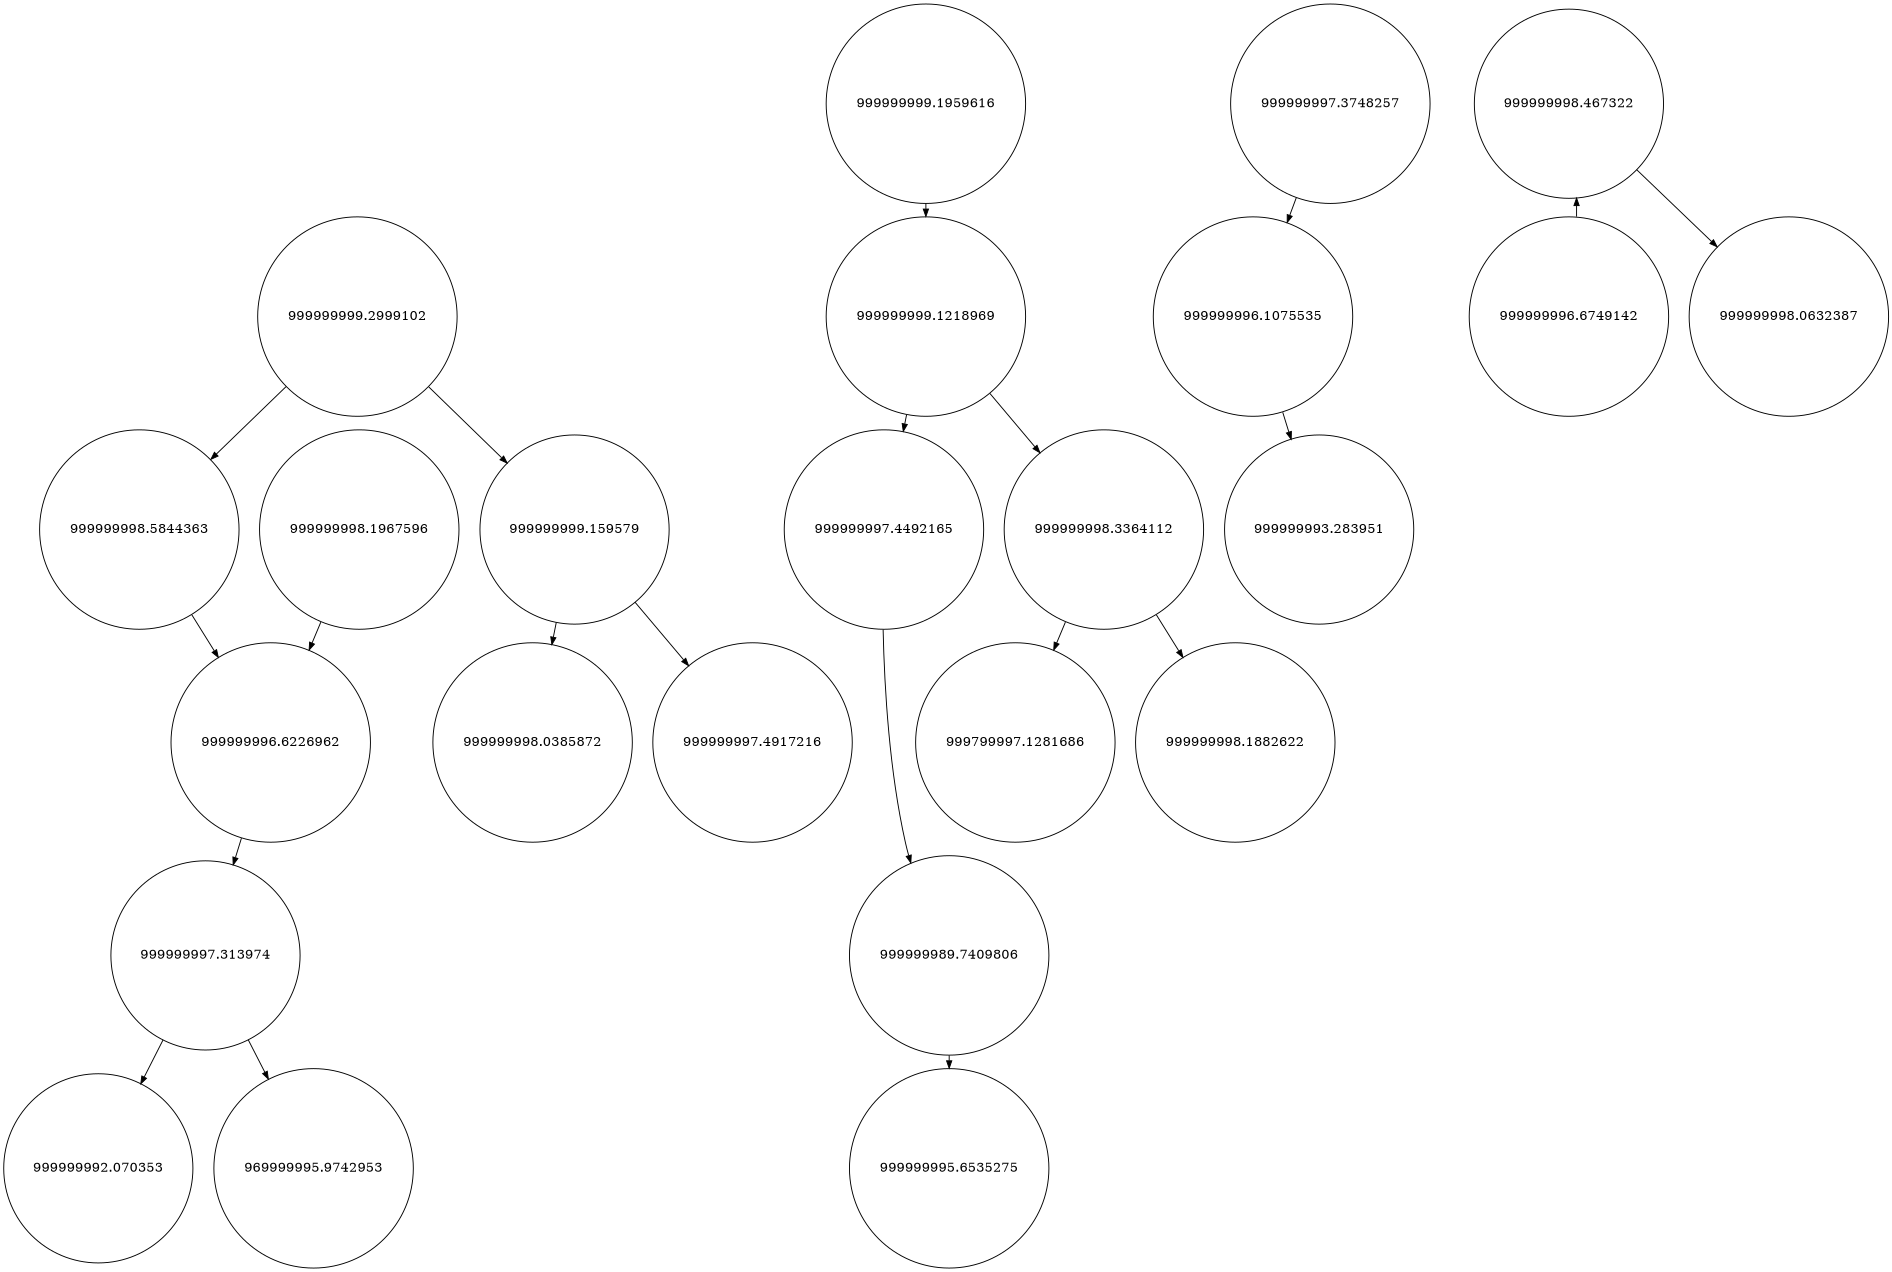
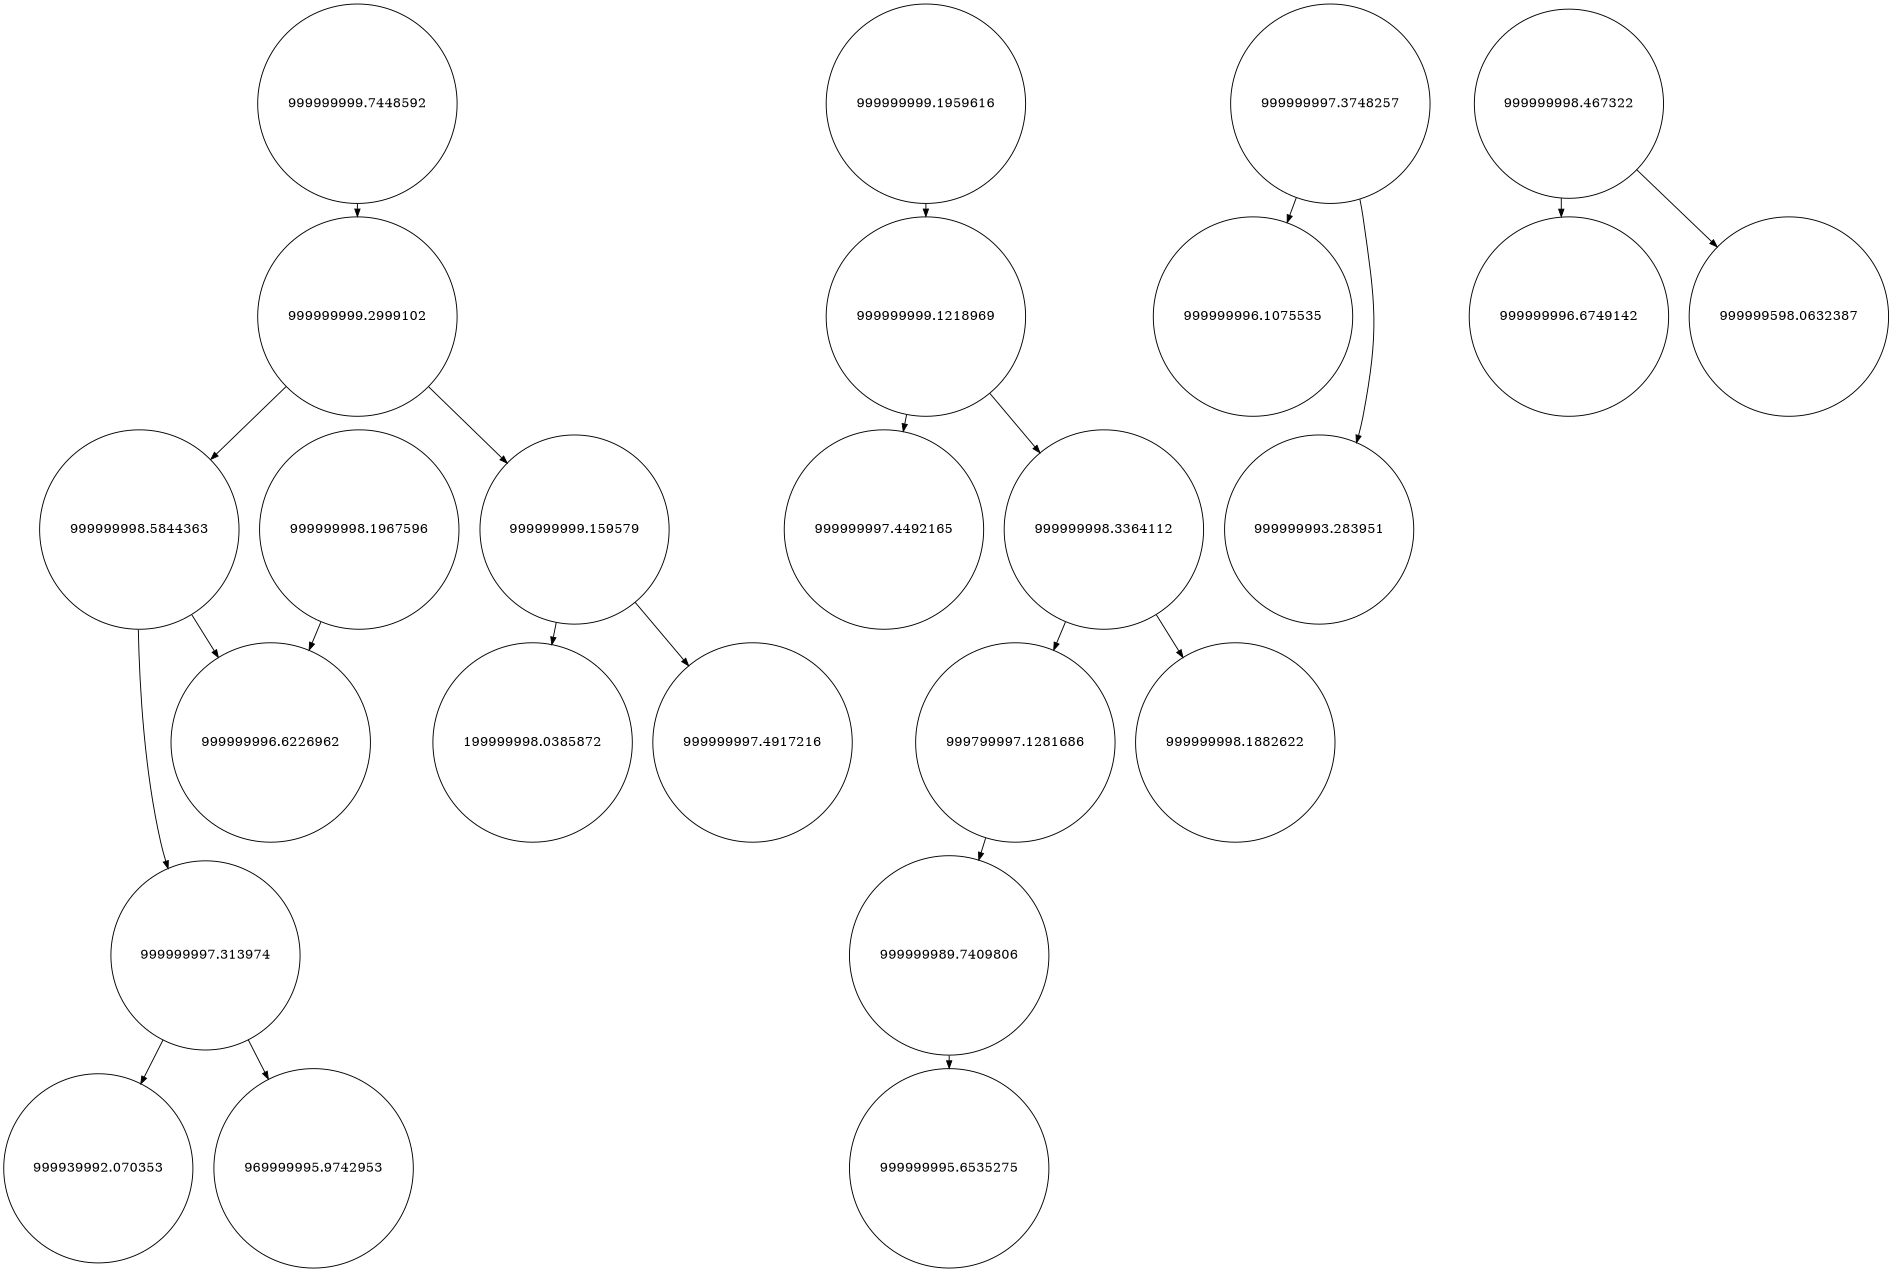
none -> (357, 104)
(1577, 211) -> (1561, 204)
(1789, 317) -> (1789, 317)
(1286, 422) -> (1374, 317)
(533, 742) -> (533, 742)
(890, 743) -> (983, 845)
(238, 848) -> (145, 746)
(98, 1168) -> (98, 1168)
